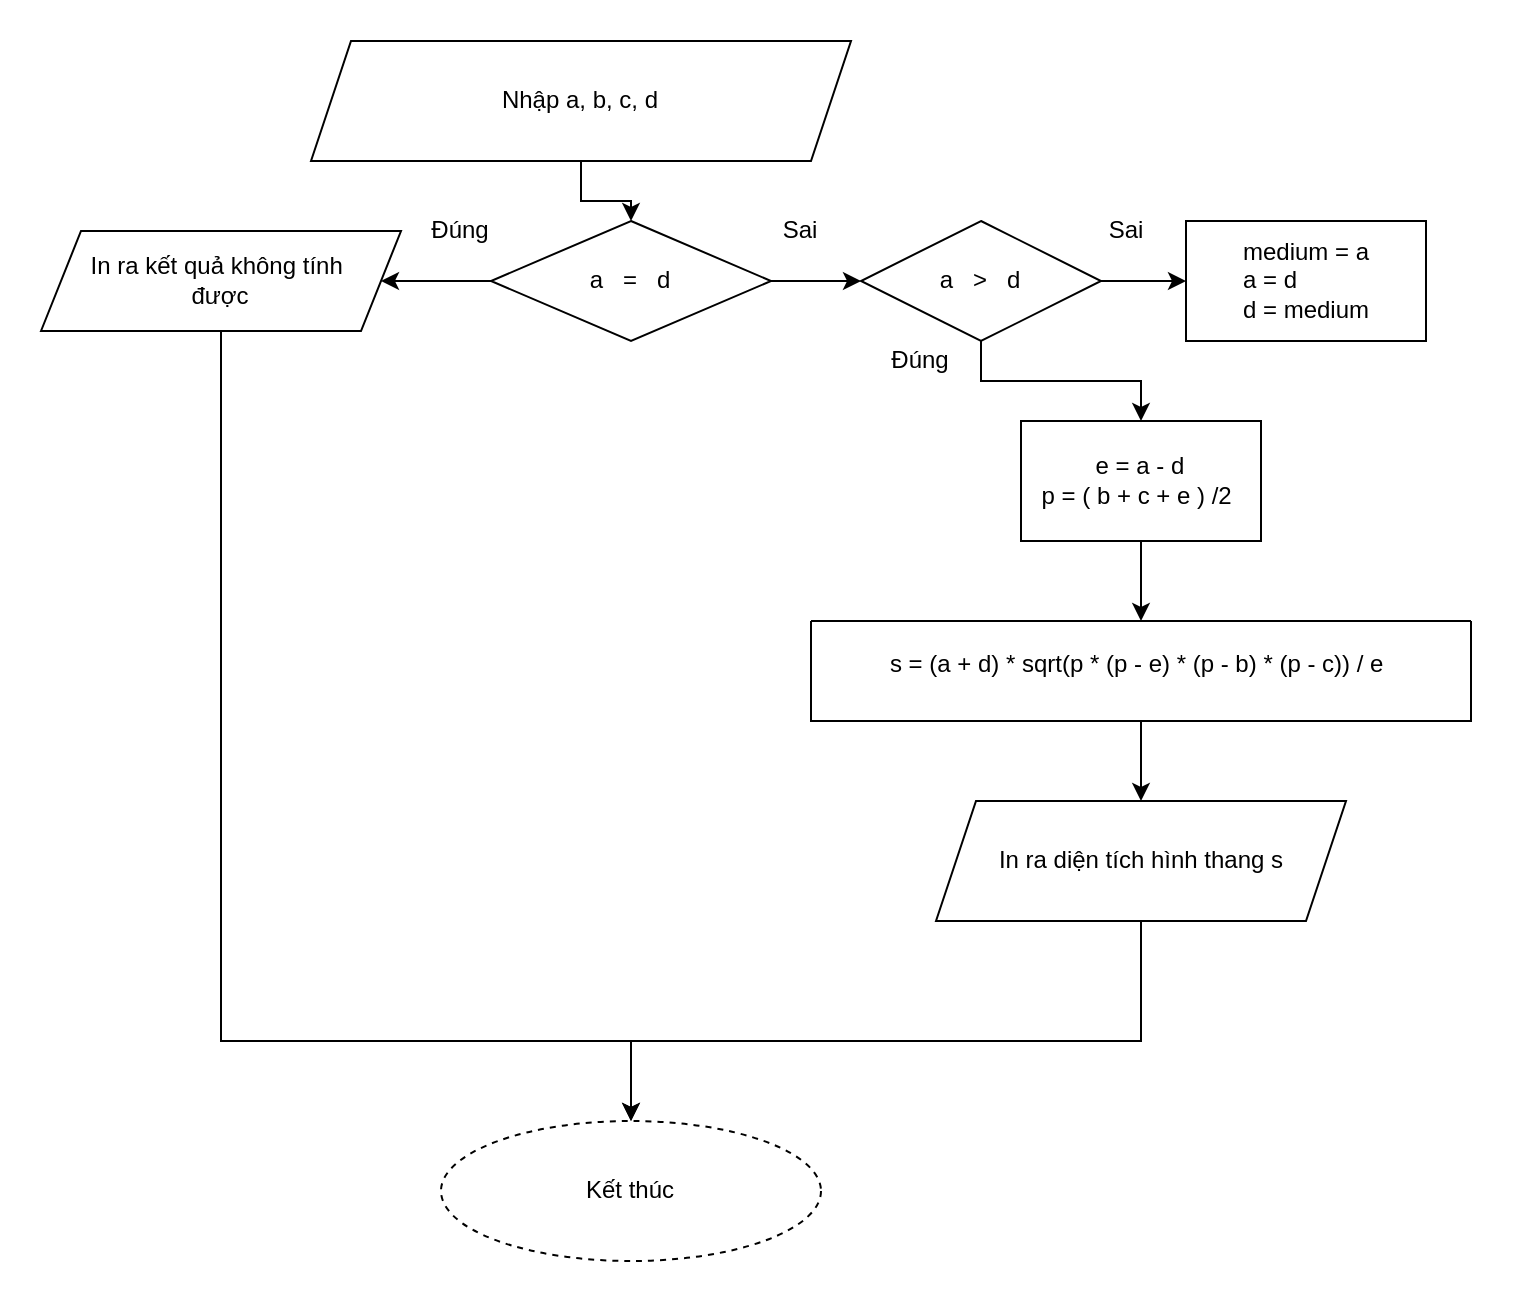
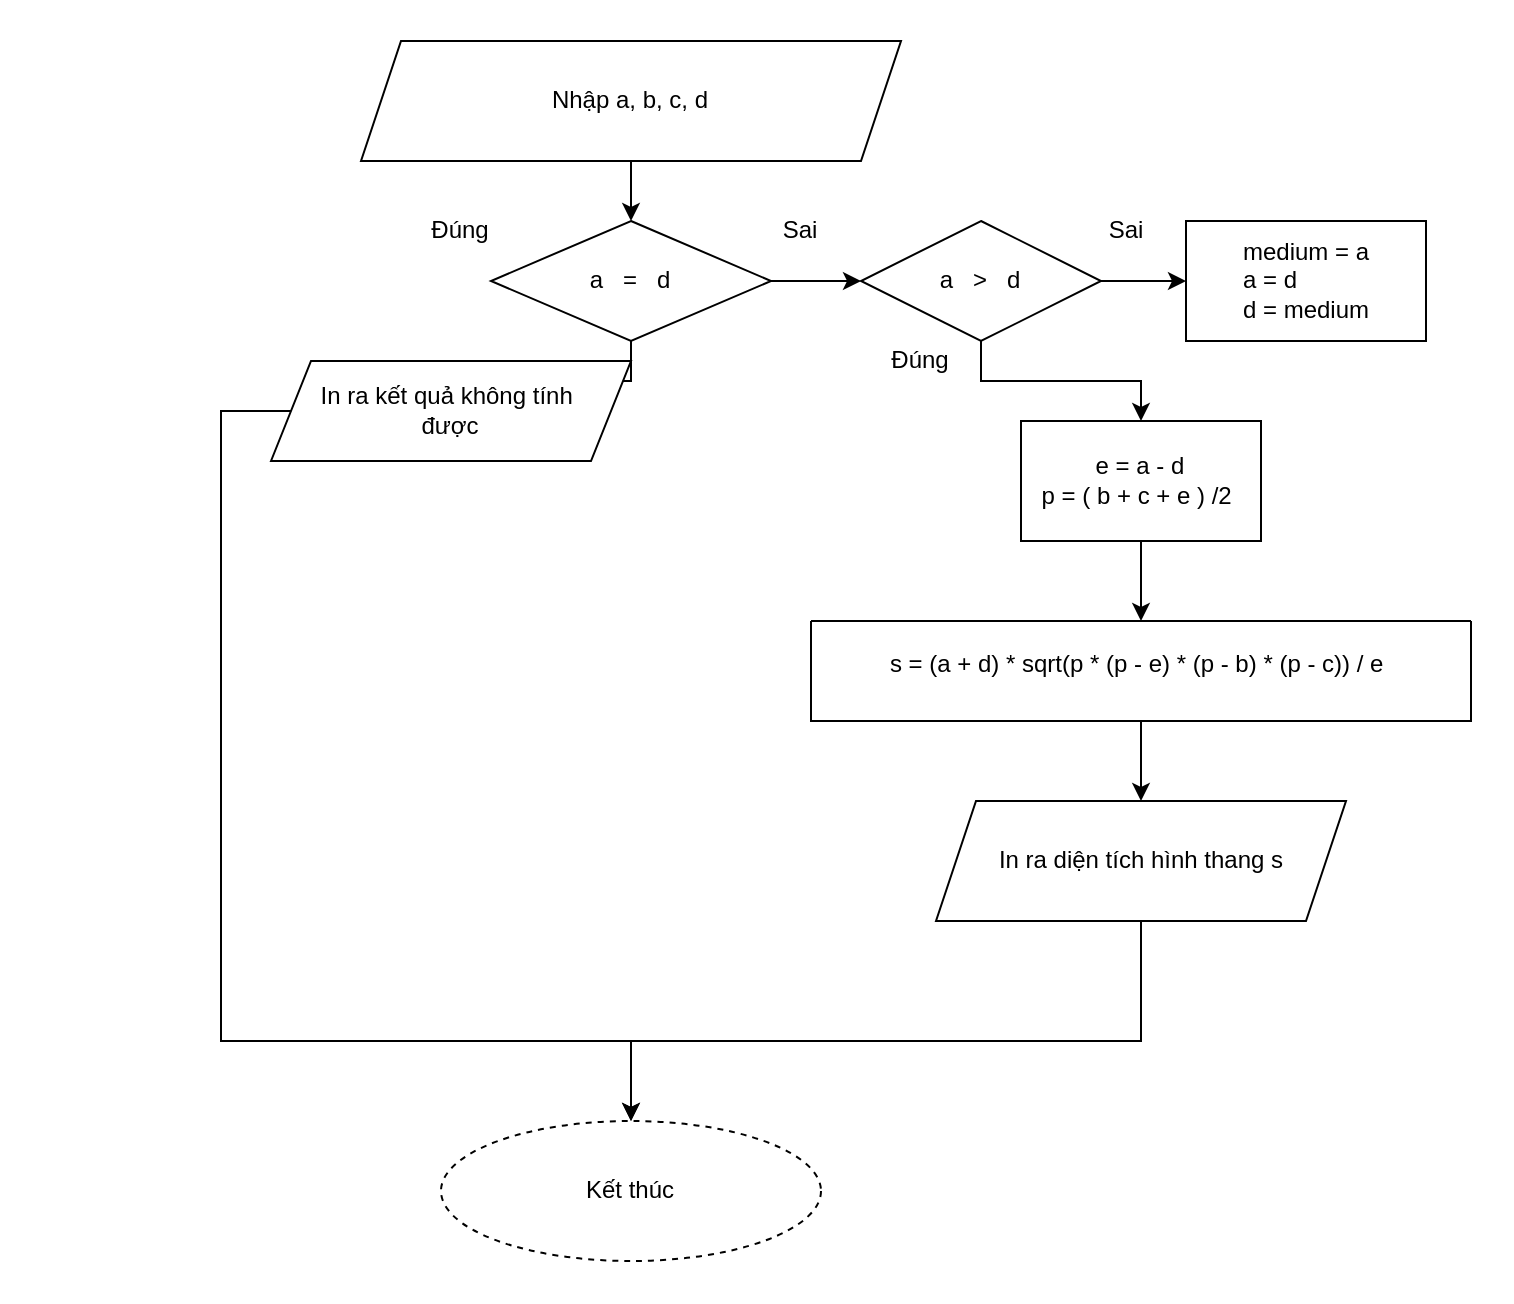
(581, 101) -> (631, 101)
(221, 281) -> (451, 411)
